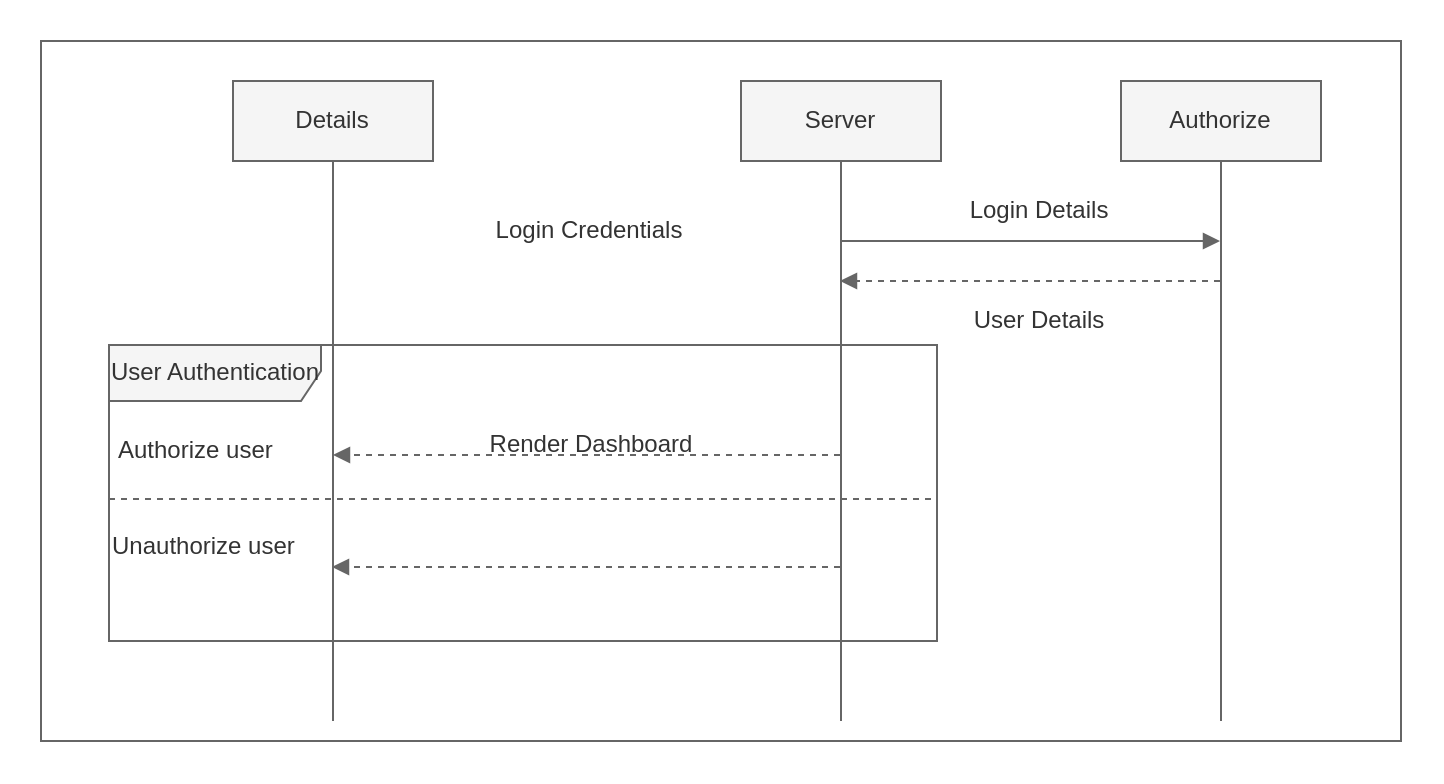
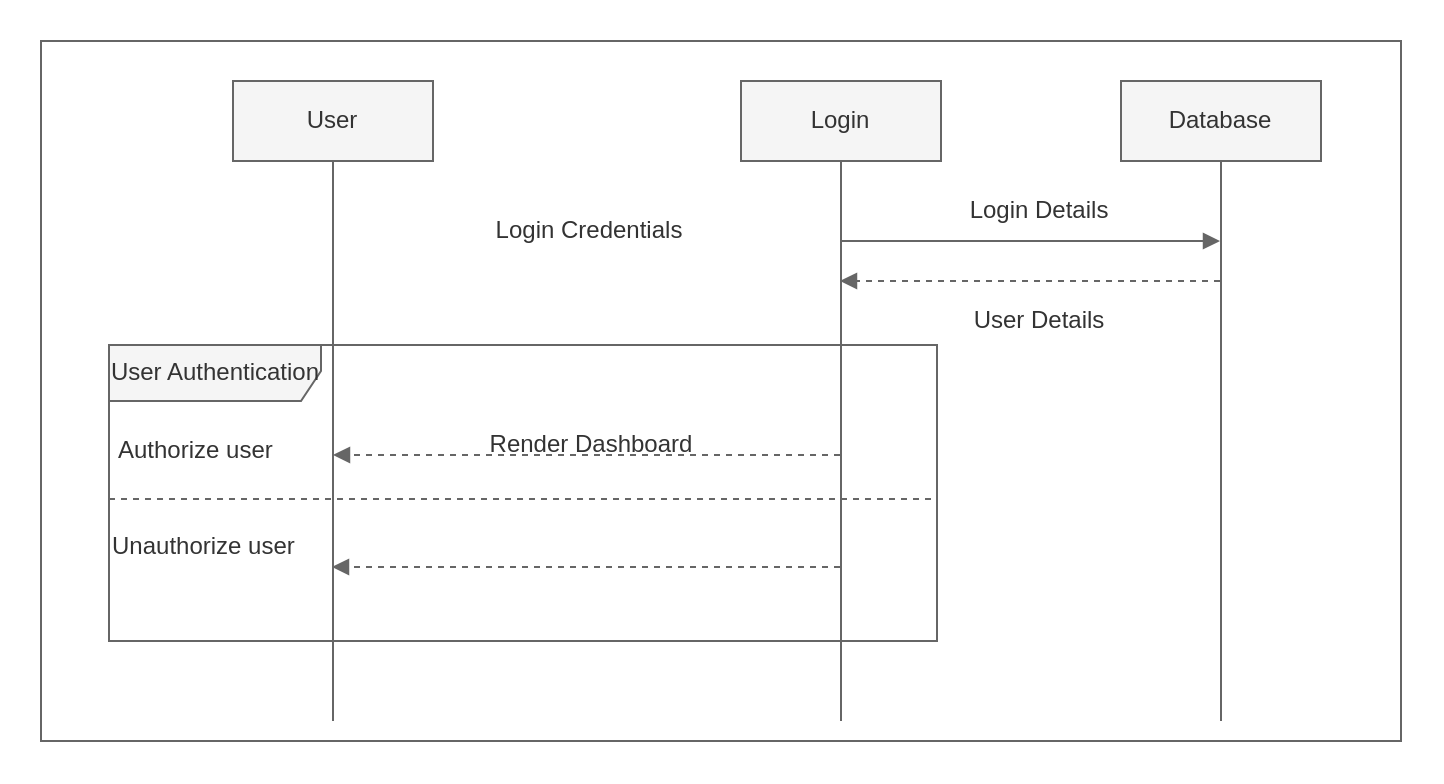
(333, 121) -> (333, 121)
(841, 121) -> (841, 121)
(1221, 121) -> (1221, 121)
